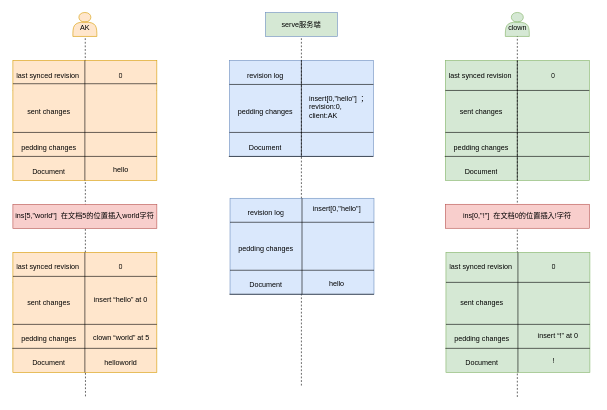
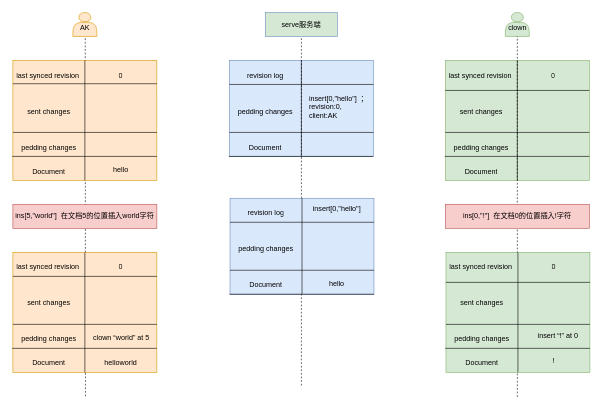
(121, 300) -> none
